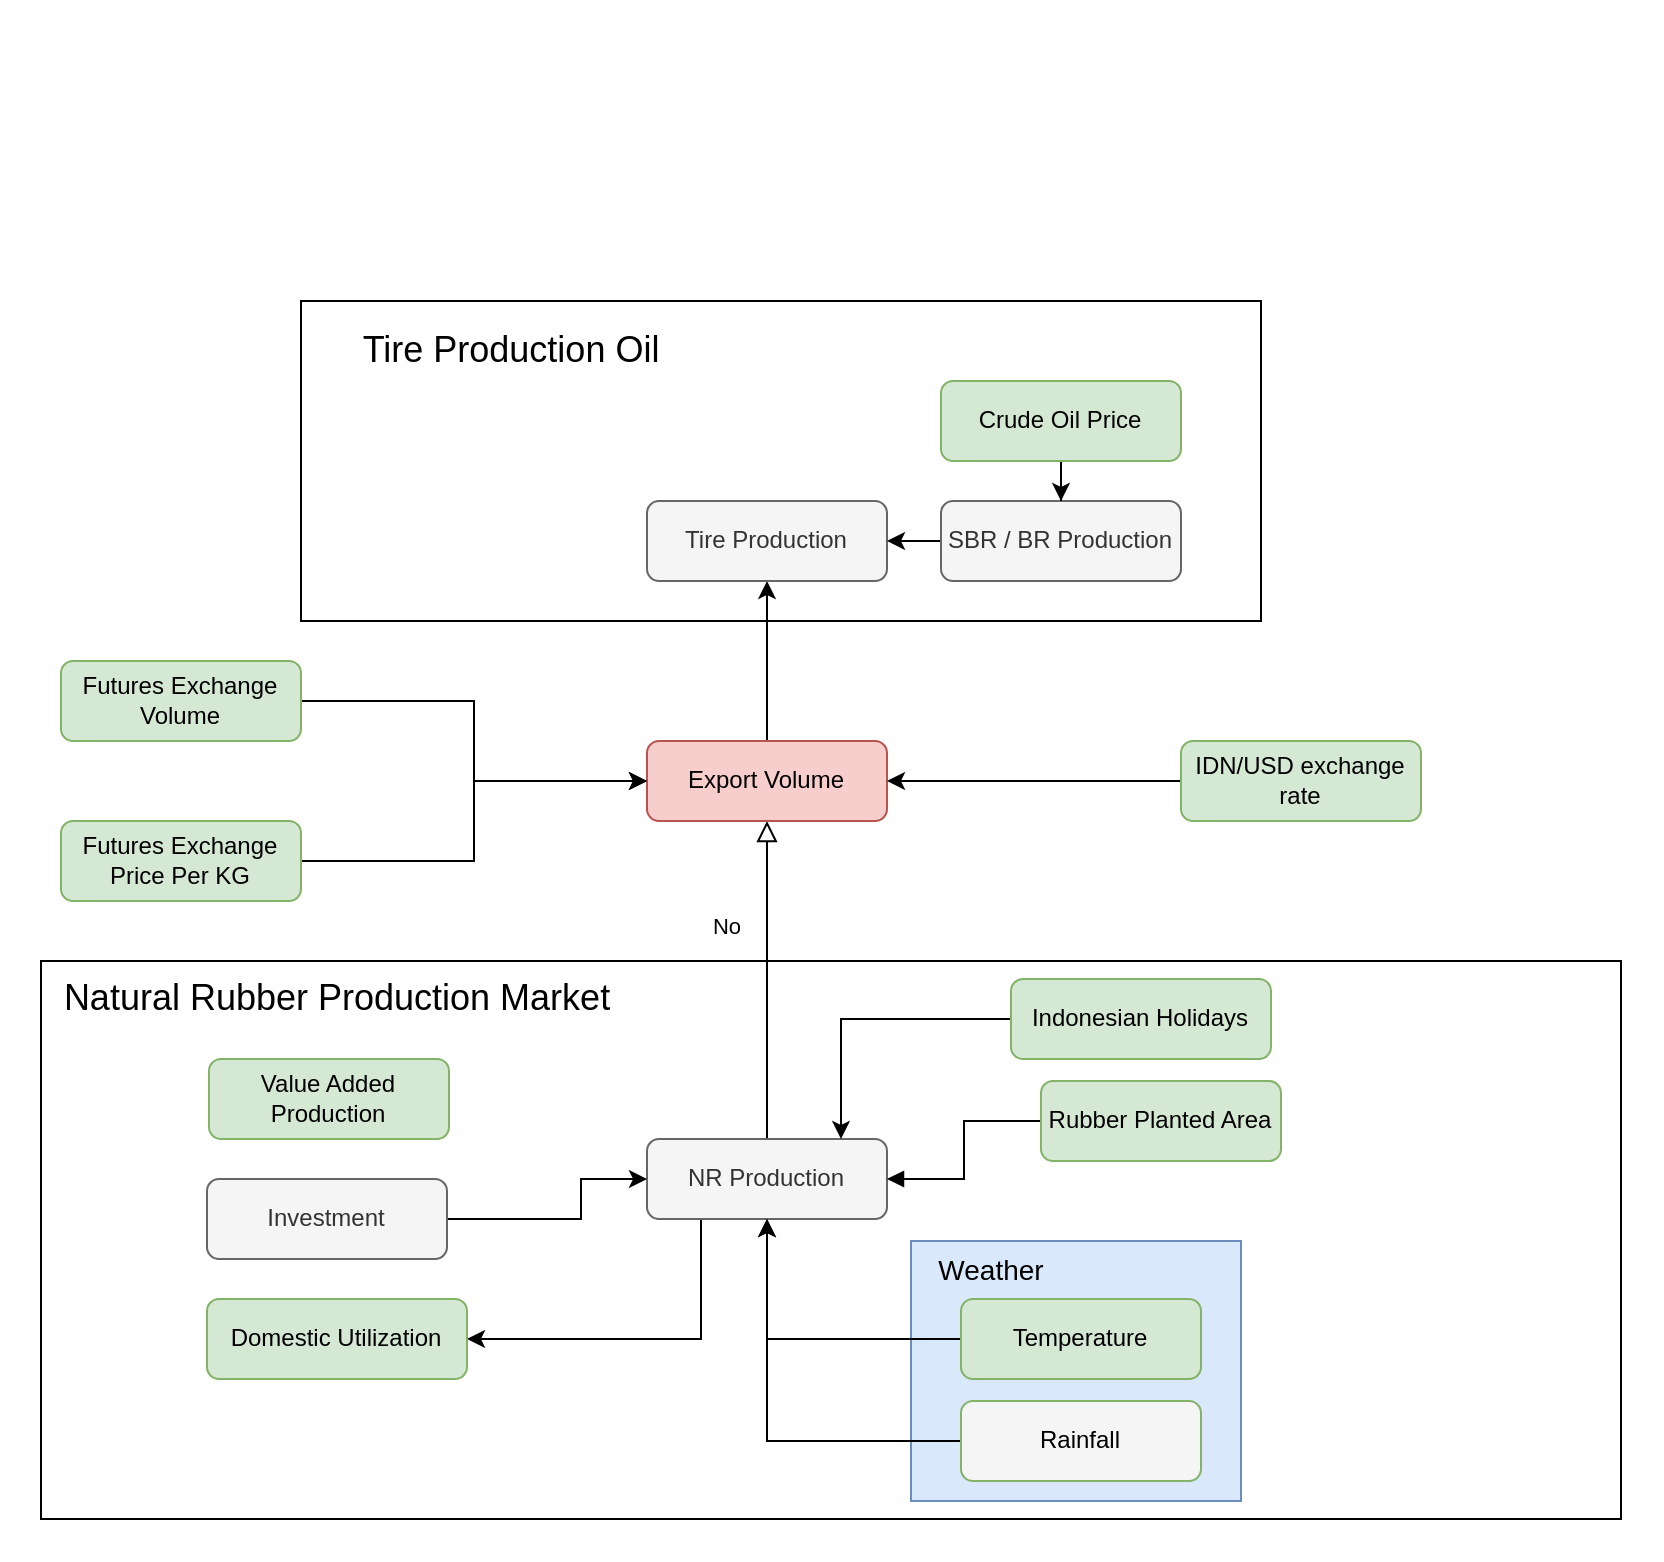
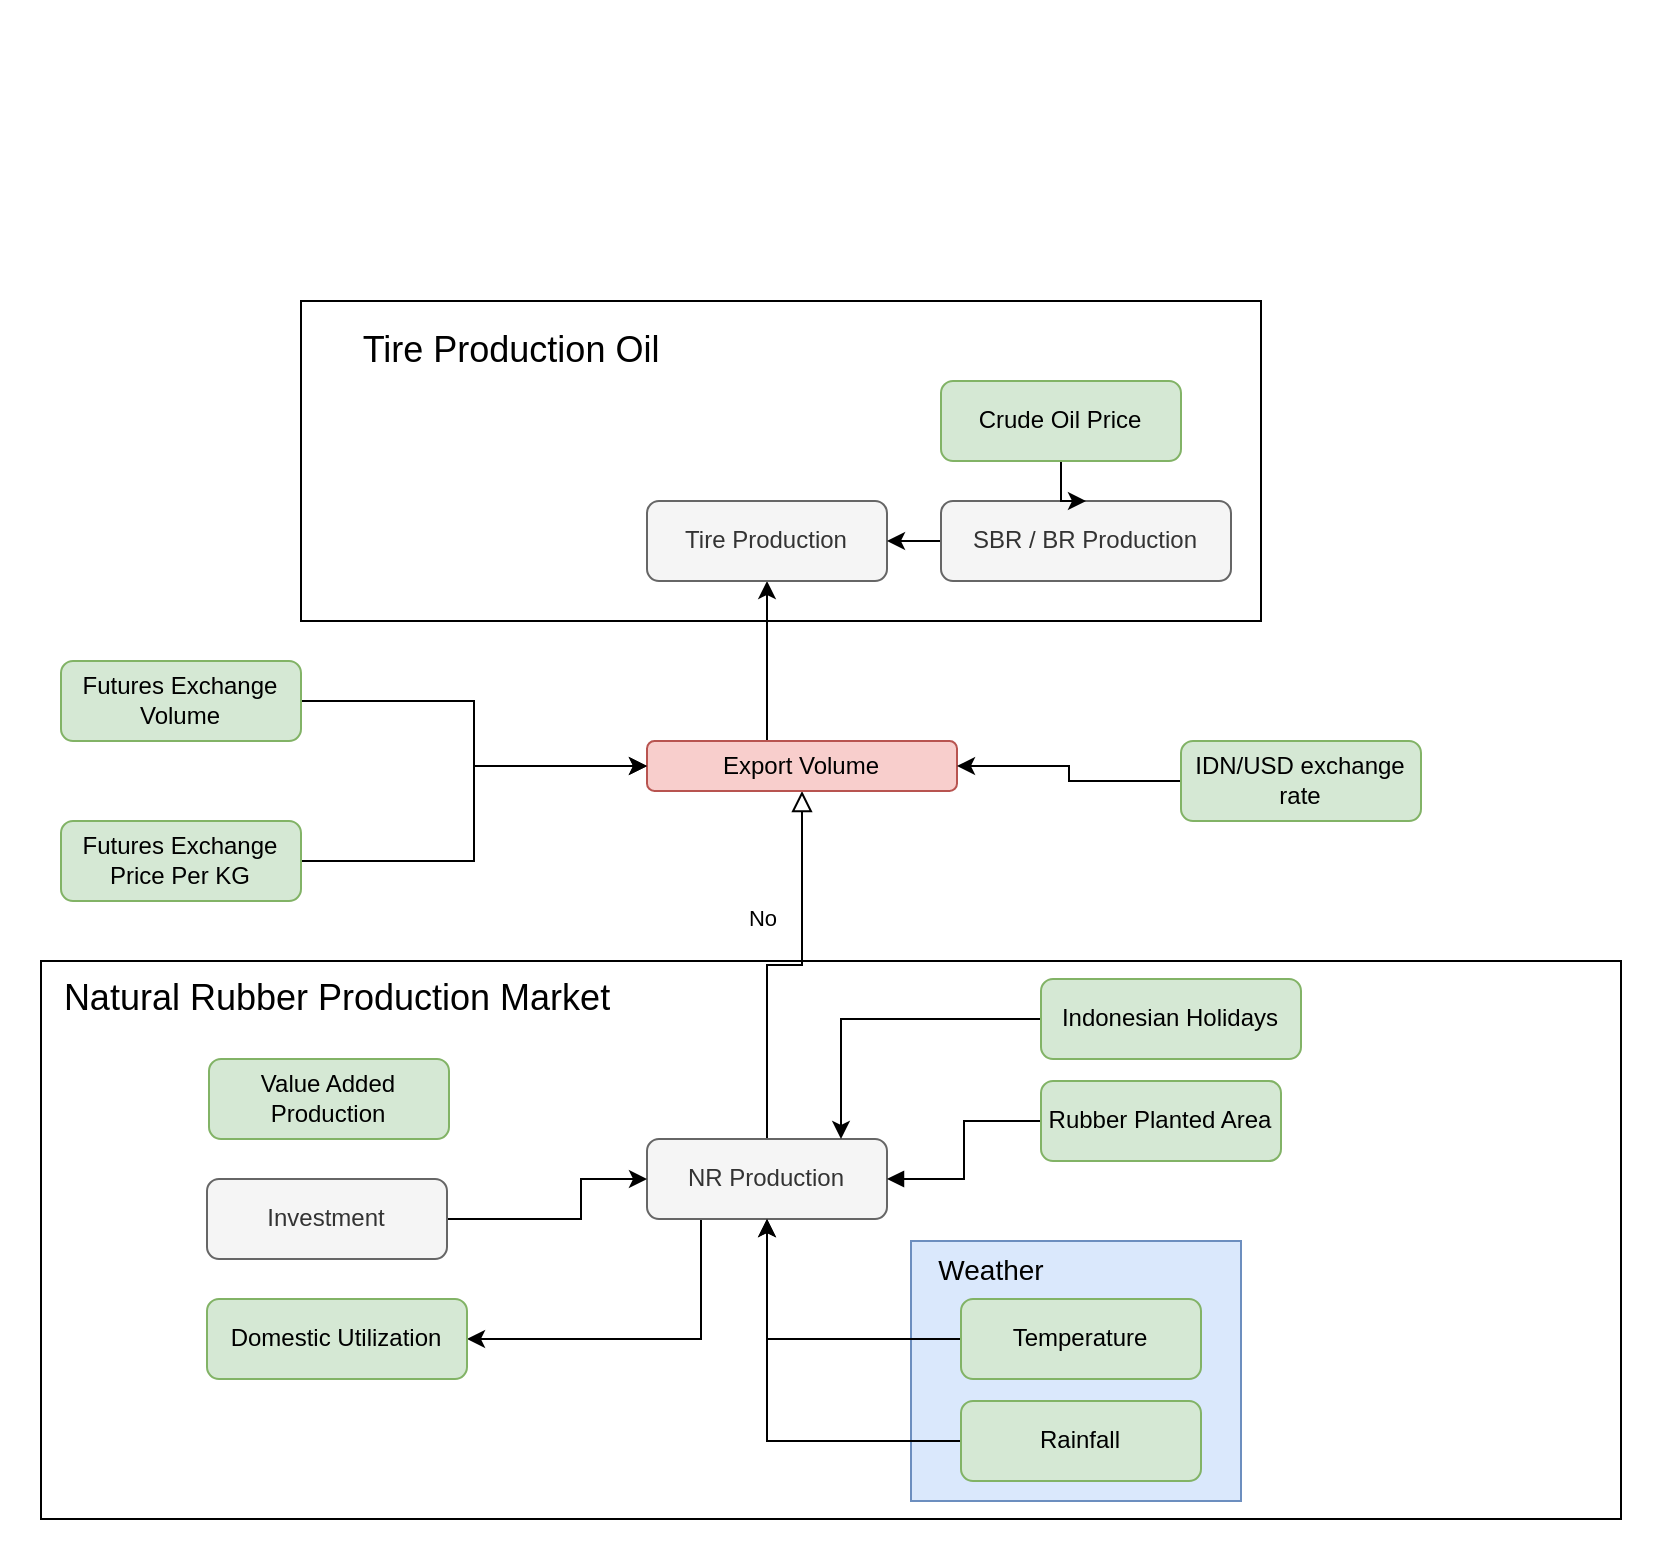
(1061, 541) -> (1086, 541)
(767, 781) -> (802, 766)
(1141, 1019) -> (1171, 1019)
(1081, 1441) -> (1081, 1441)
